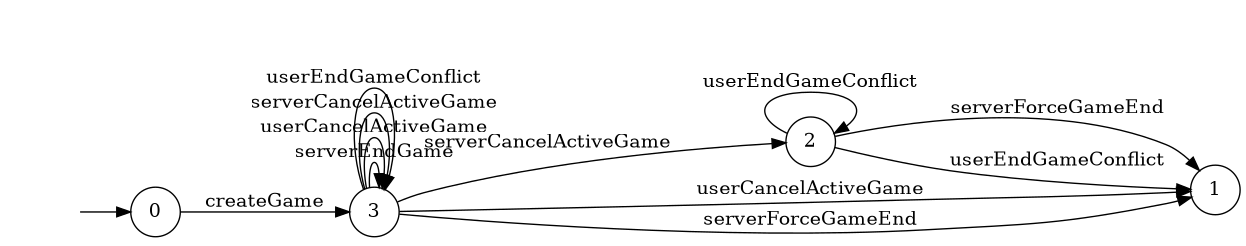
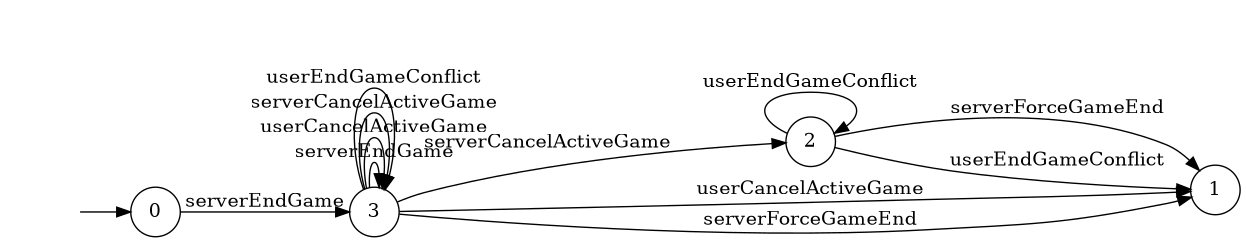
(265, 202) -> (265, 202)
